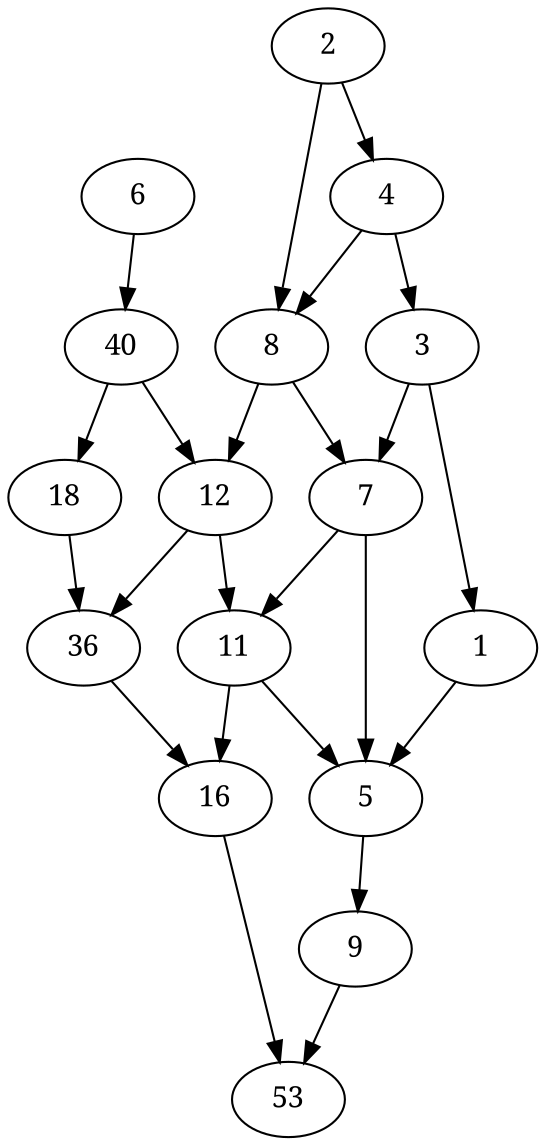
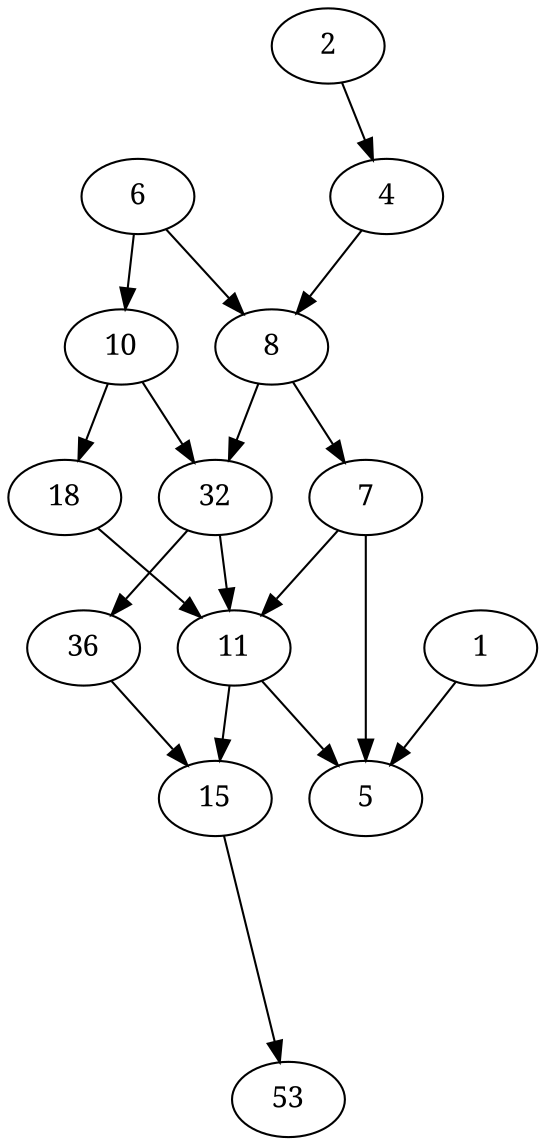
(302, 186) -> (198, 264)
(121, 347) -> (121, 347)
(422, 347) -> none
(215, 497) -> (215, 497)
(73, 562) -> (139, 564)
(215, 798) -> (215, 798)
(355, 949) -> none
